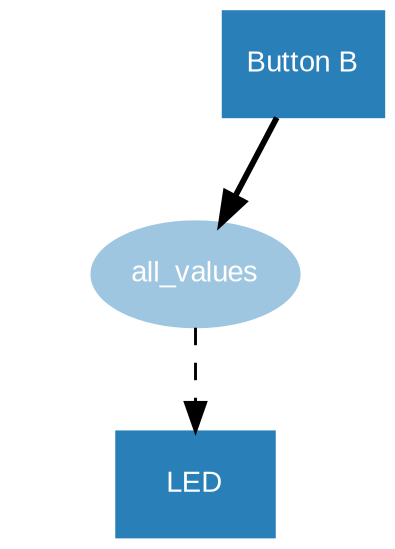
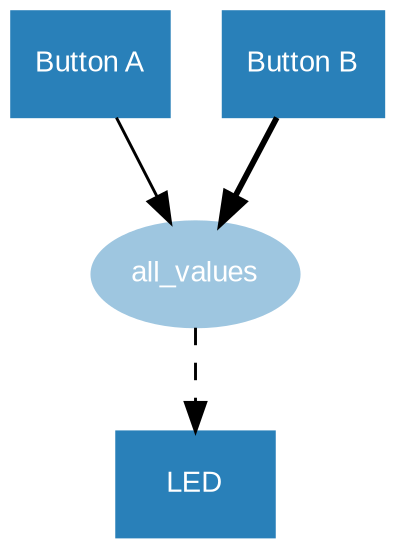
none -> (90, 64)
